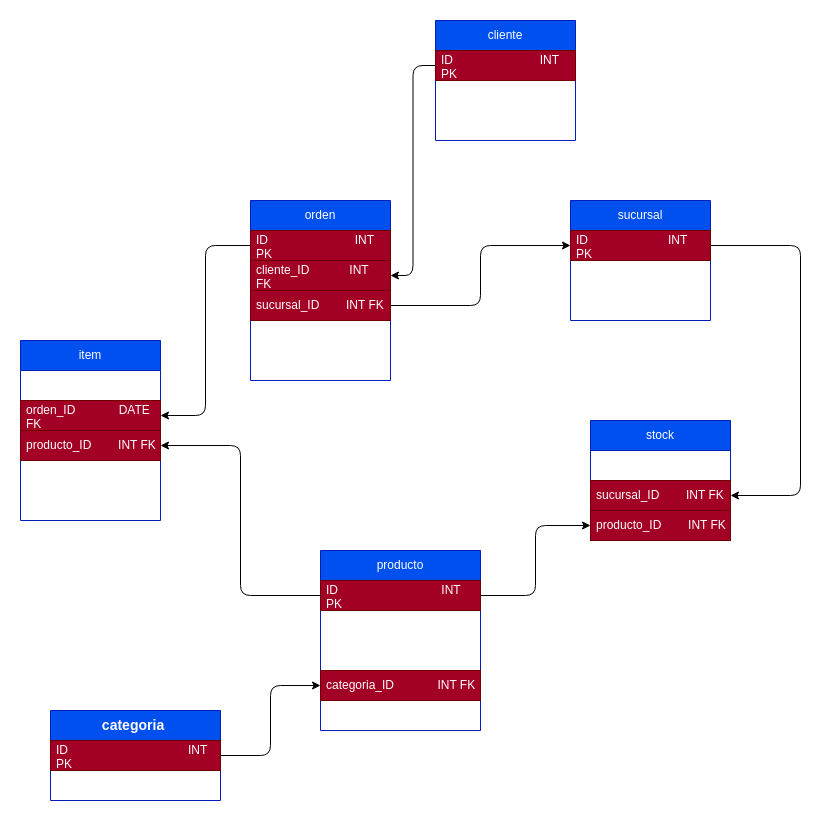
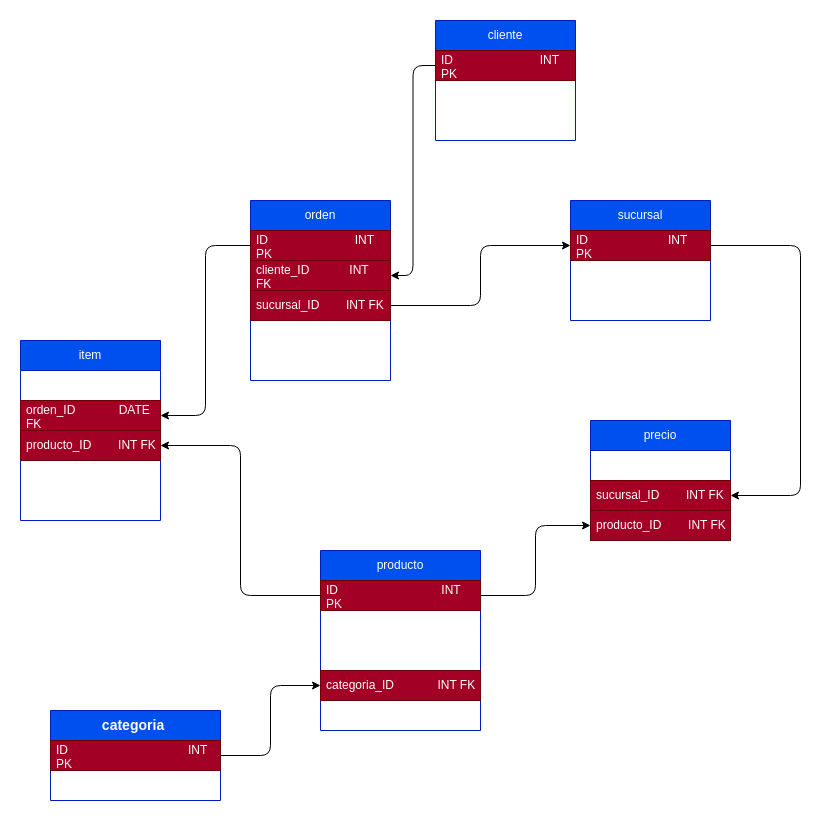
(661, 436) -> (661, 436)
